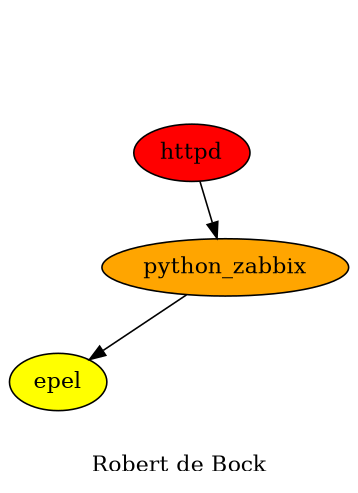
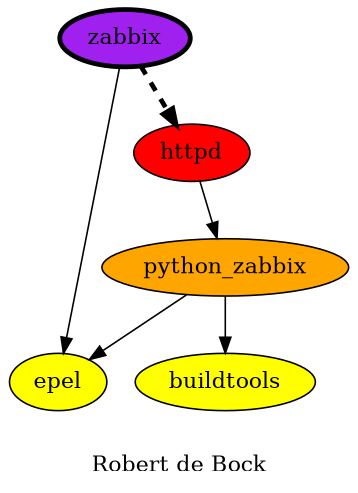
none -> (125, 38)
none -> (225, 382)
